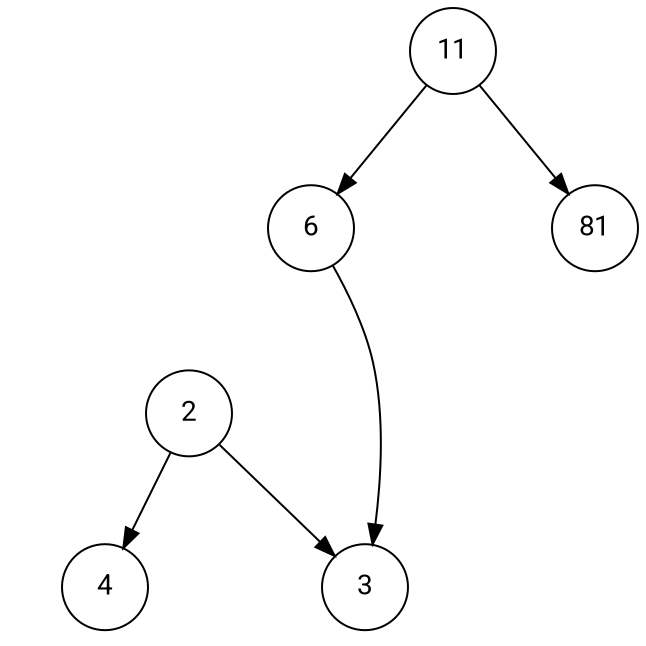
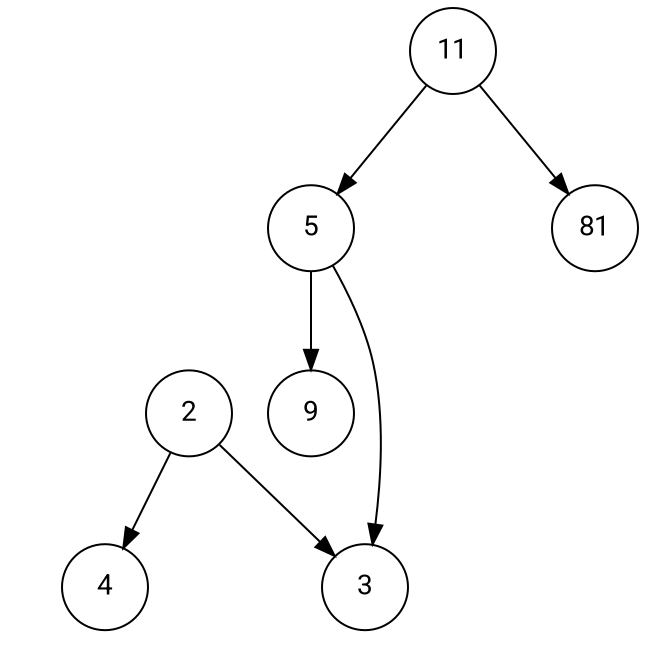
(311, 228) -> (311, 228)
none -> (311, 413)
